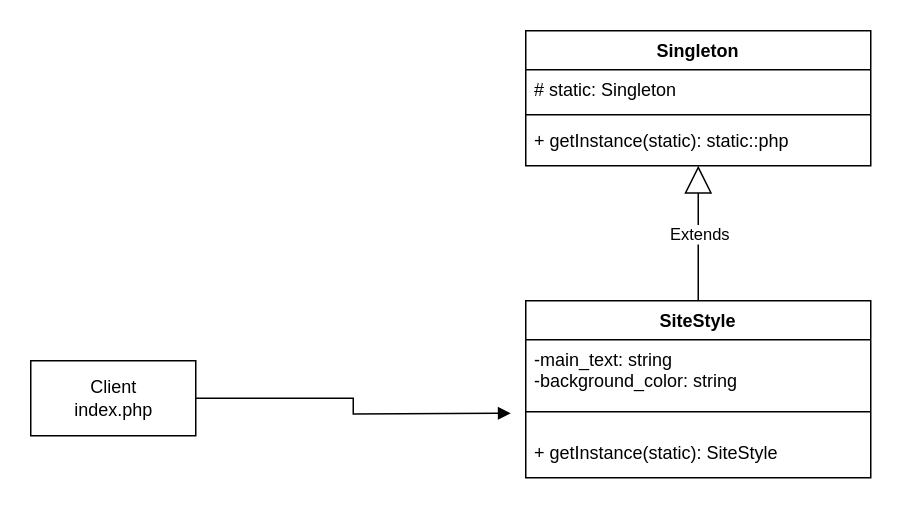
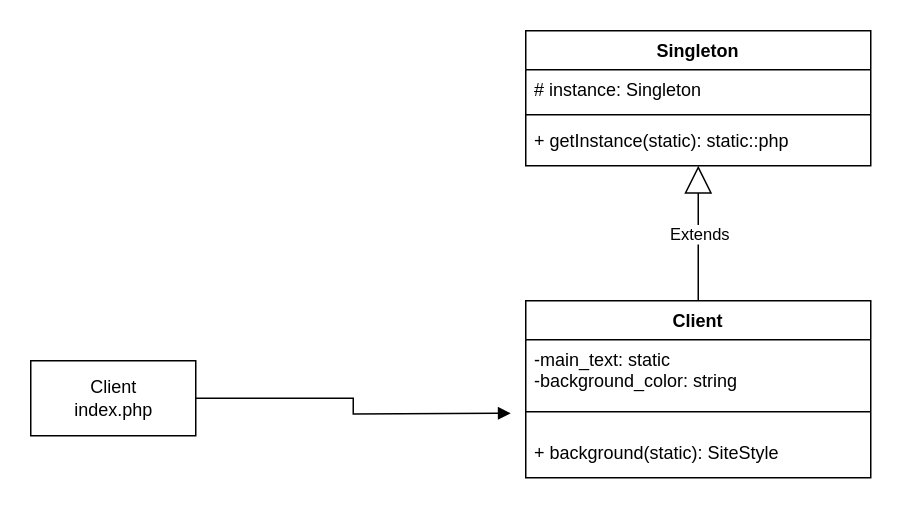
(618, 90) -> (628, 90)
(698, 321) -> (698, 321)
(615, 360) -> (615, 360)
(681, 453) -> (676, 453)
